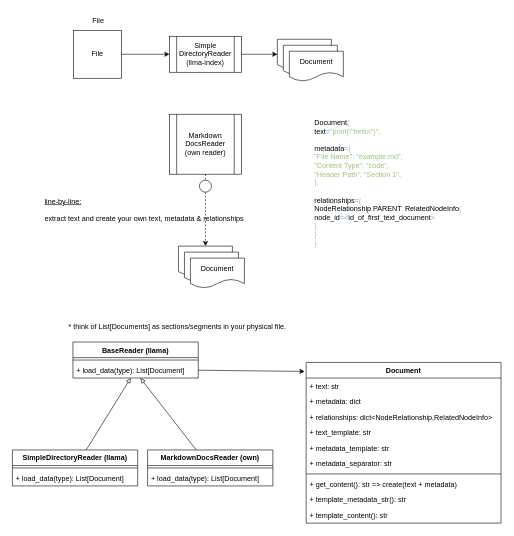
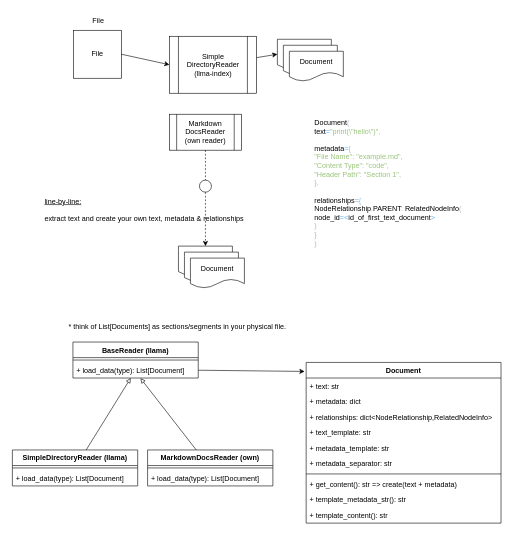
(206, 54) -> (213, 65)
(206, 144) -> (206, 132)
